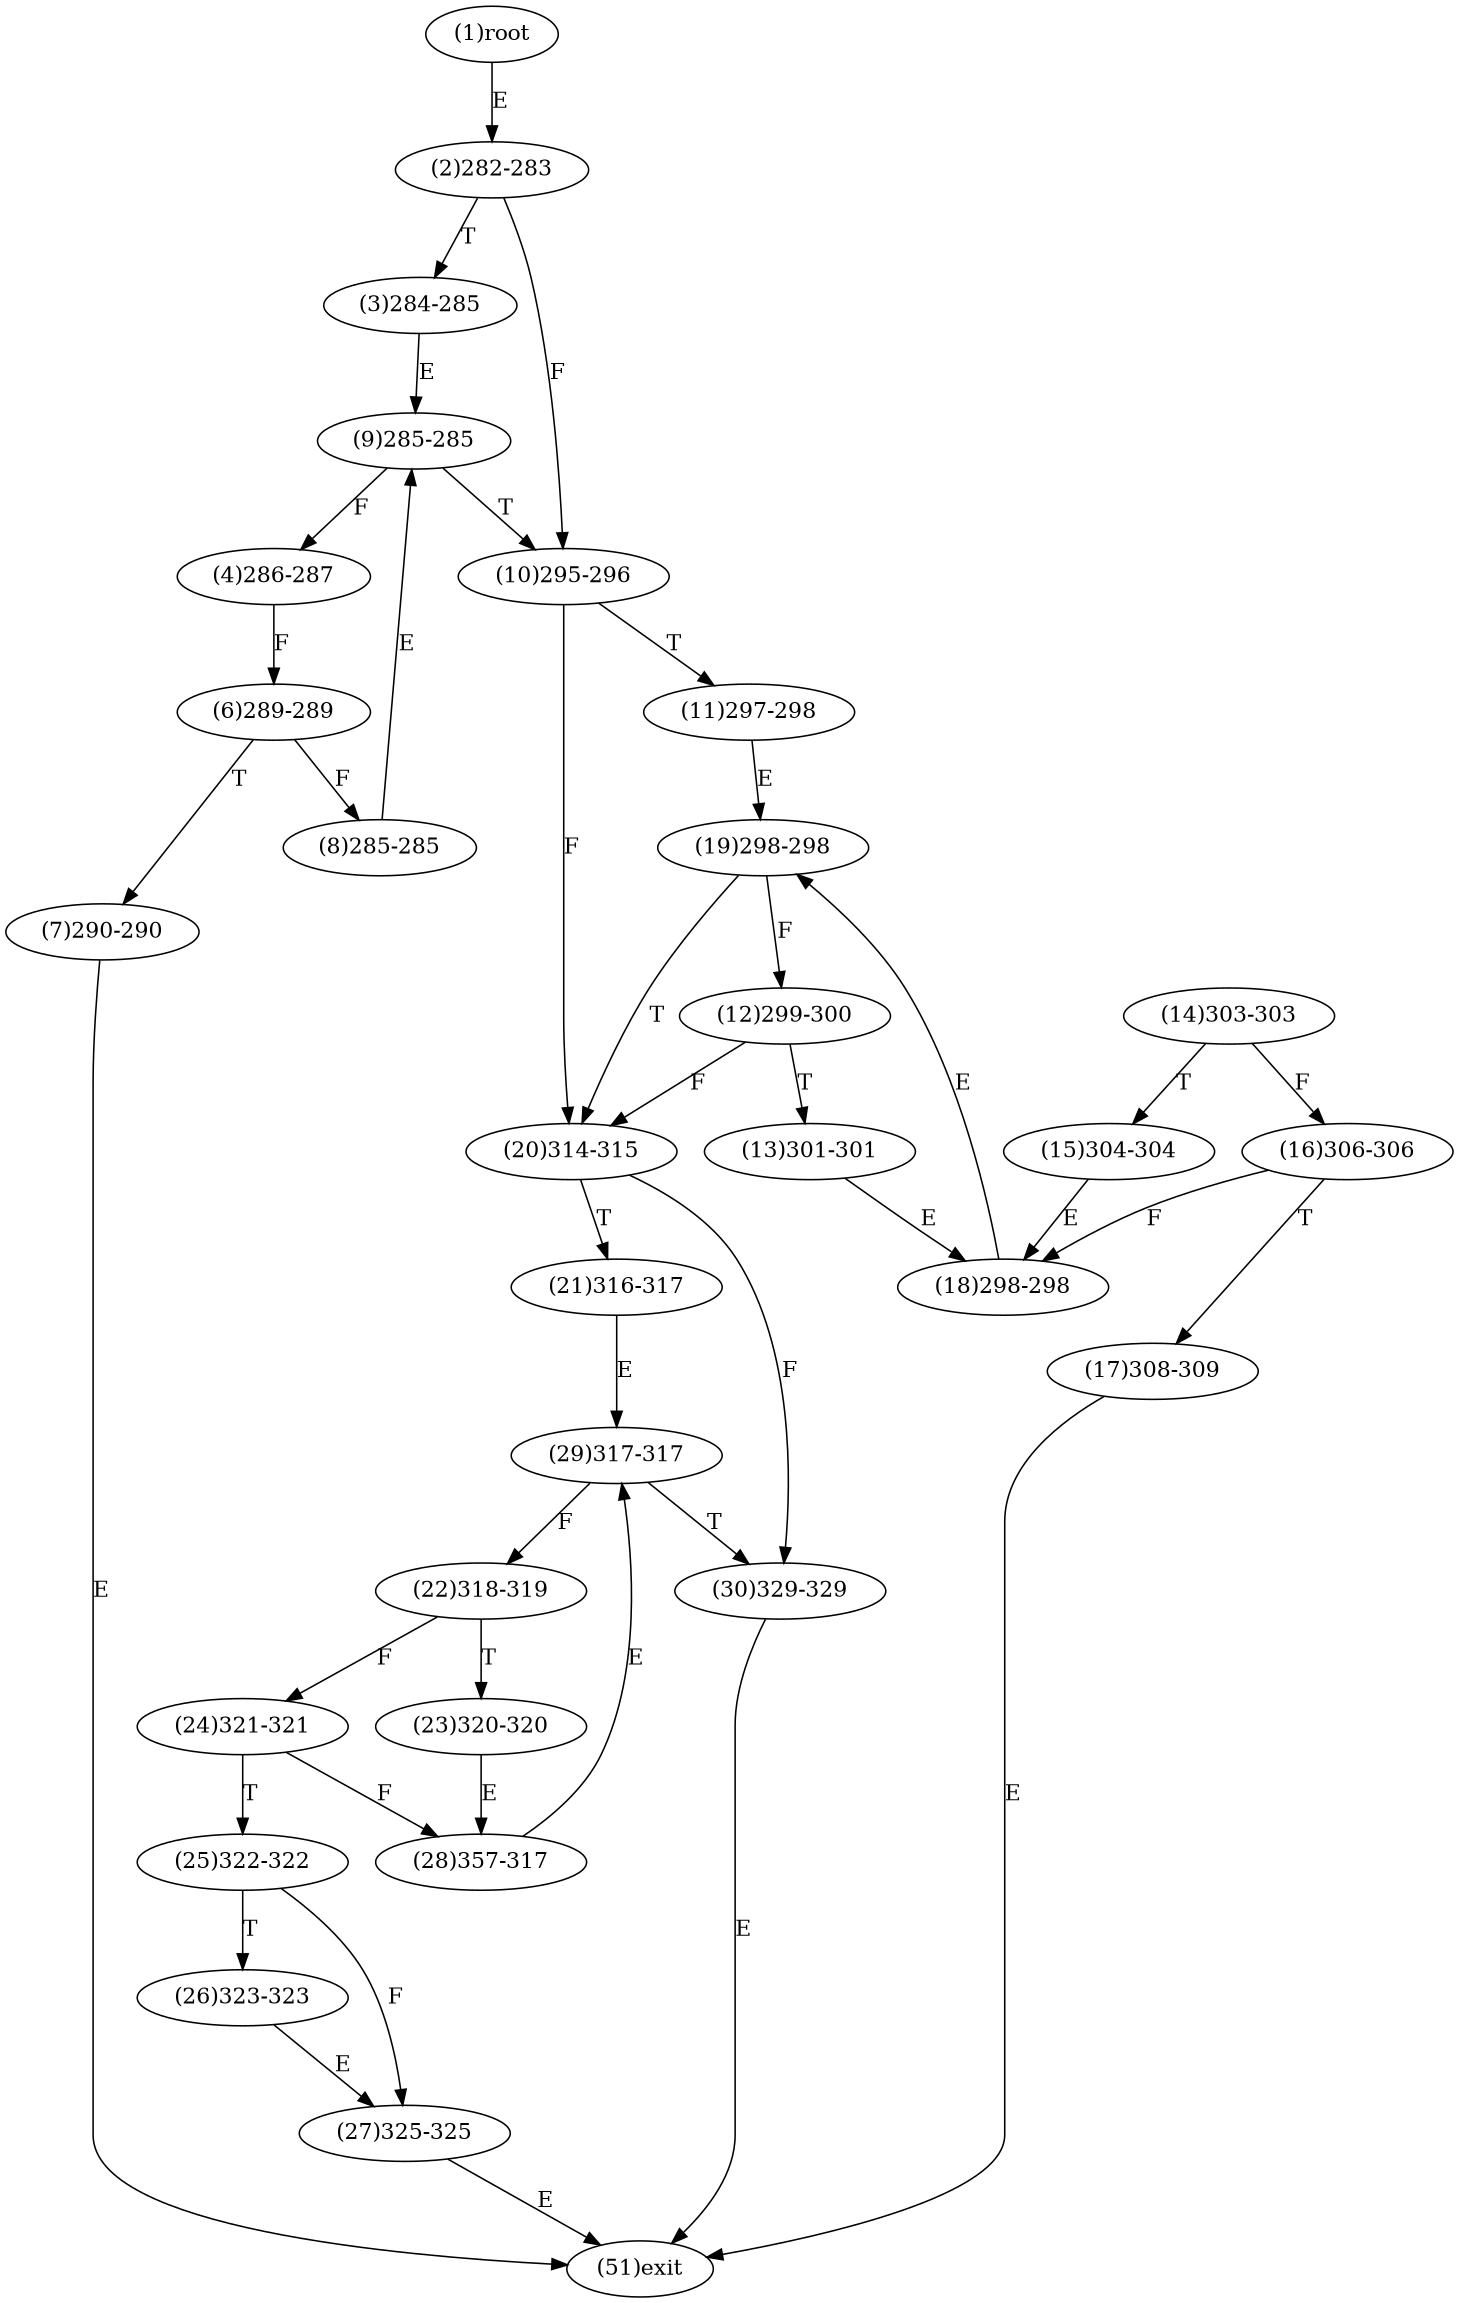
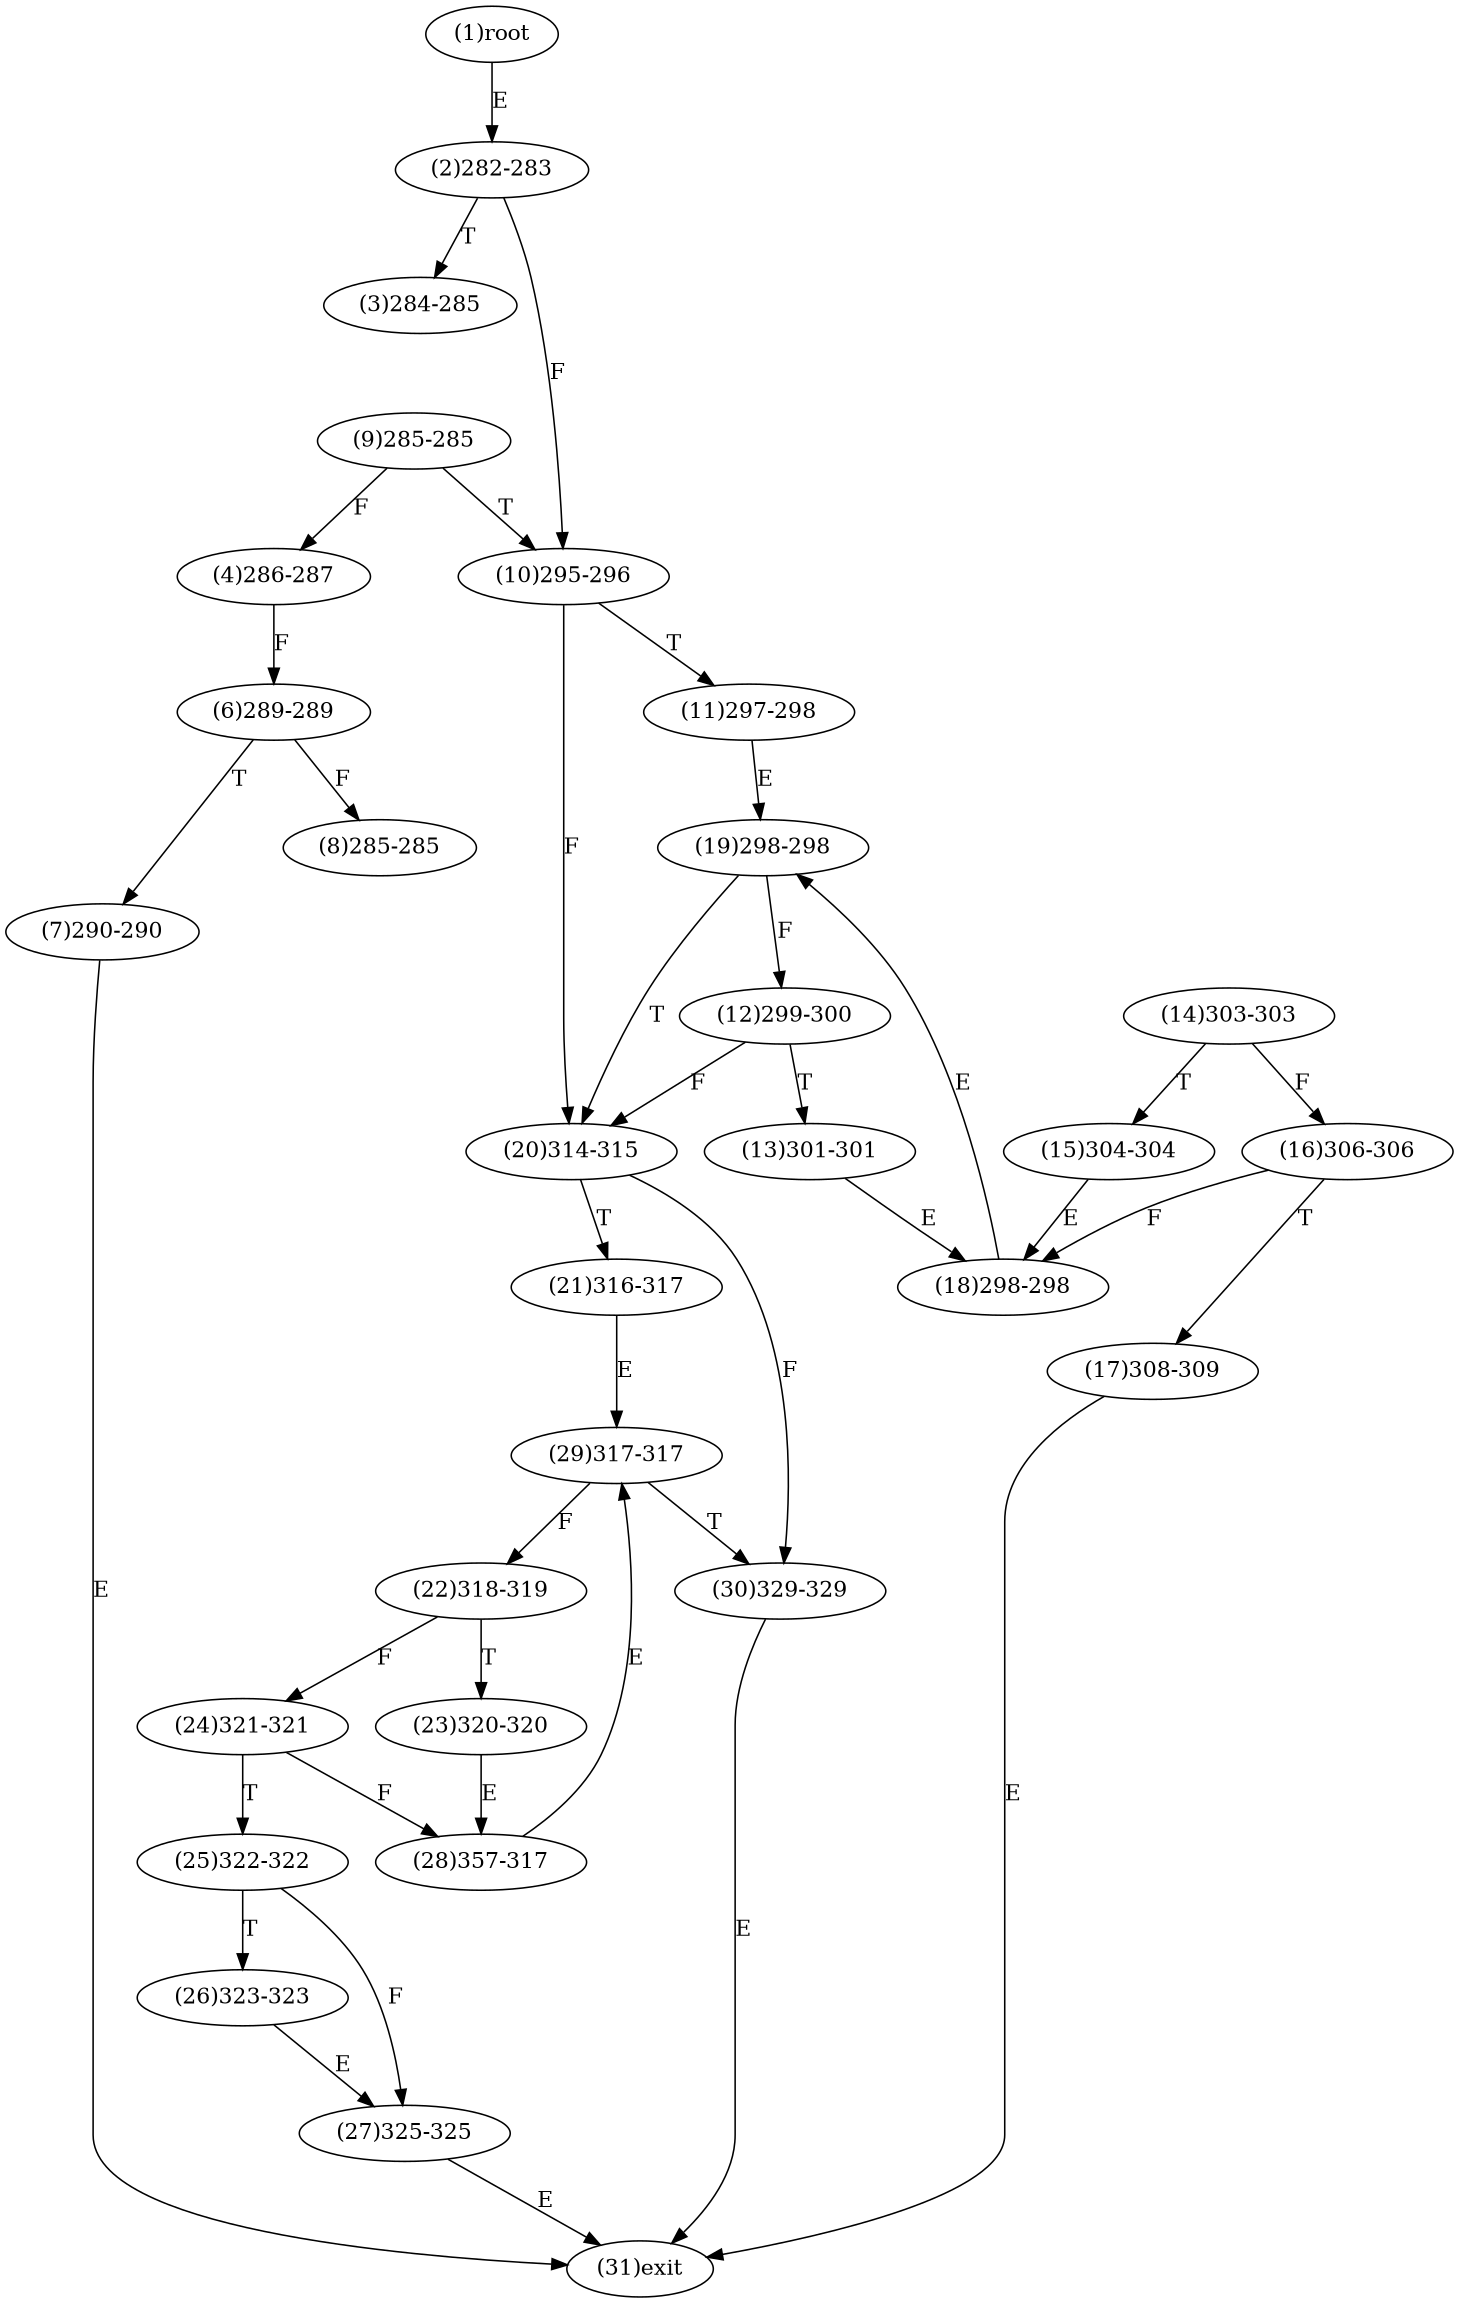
(418, 365) -> none
(396, 652) -> none
(640, 2269) -> (640, 2269)
